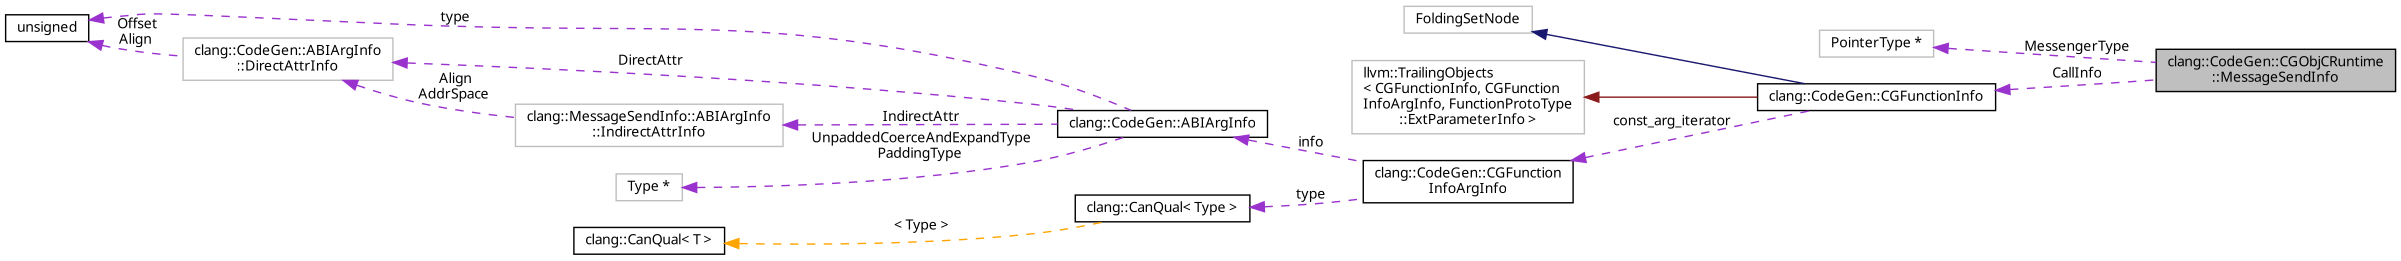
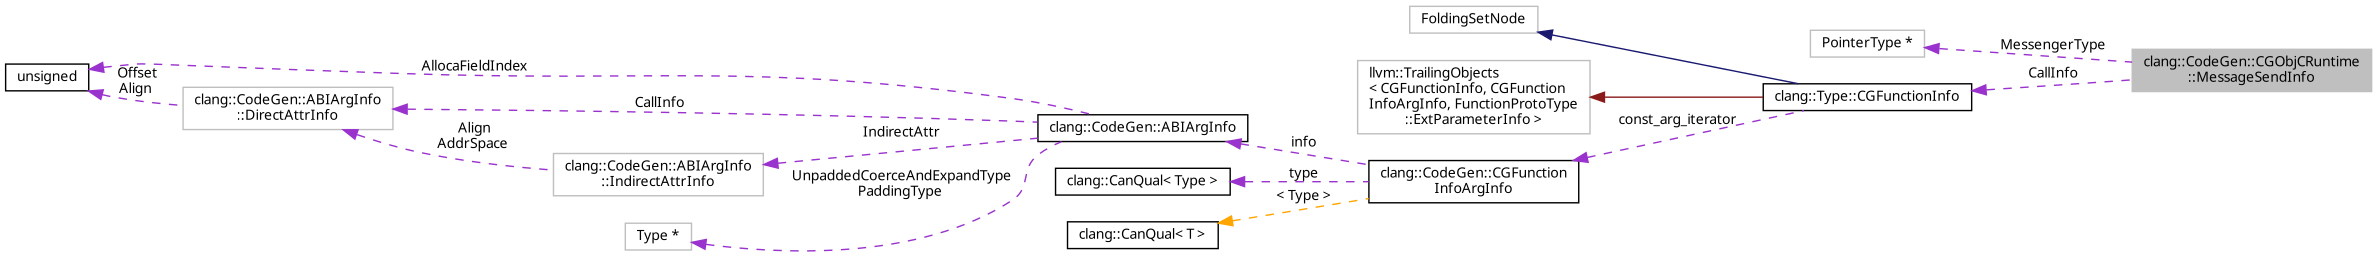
(454, 18) -> (473, 67)
(649, 61) -> (658, 104)
(2276, 70) -> (2252, 70)
(1877, 97) -> (1867, 97)
(649, 125) -> (658, 175)
(922, 242) -> (1301, 210)
